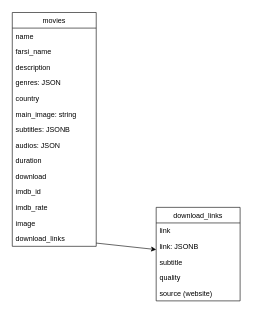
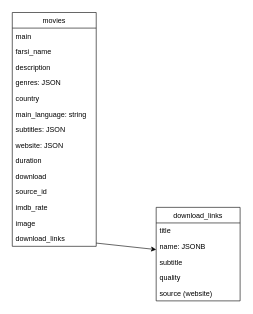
(24, 36) -> (23, 36)
(47, 114) -> (53, 114)
(44, 130) -> (42, 130)
(37, 145) -> (39, 145)
(28, 192) -> (33, 192)
(166, 231) -> (168, 231)
(178, 247) -> (180, 247)
